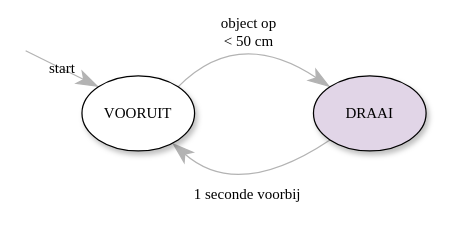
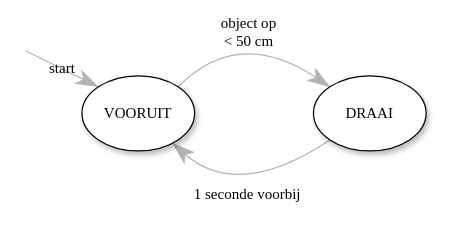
(369, 113) -> (369, 113)
